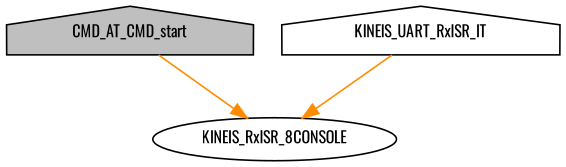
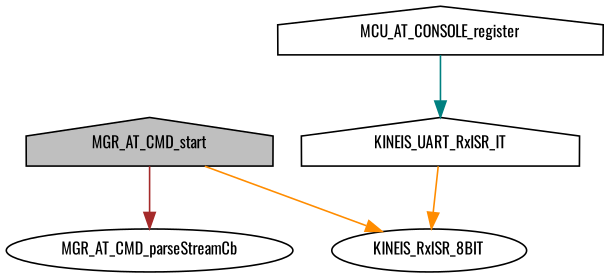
(130, 33) -> (150, 144)
none -> (440, 33)
(275, 139) -> (429, 250)
none -> (150, 250)
